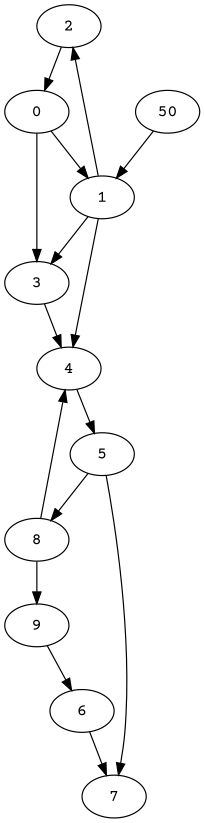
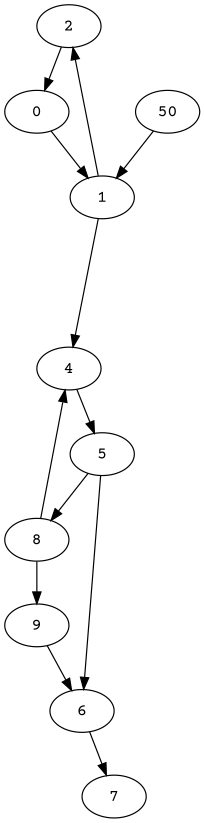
(37, 283) -> none
(125, 619) -> (93, 576)
